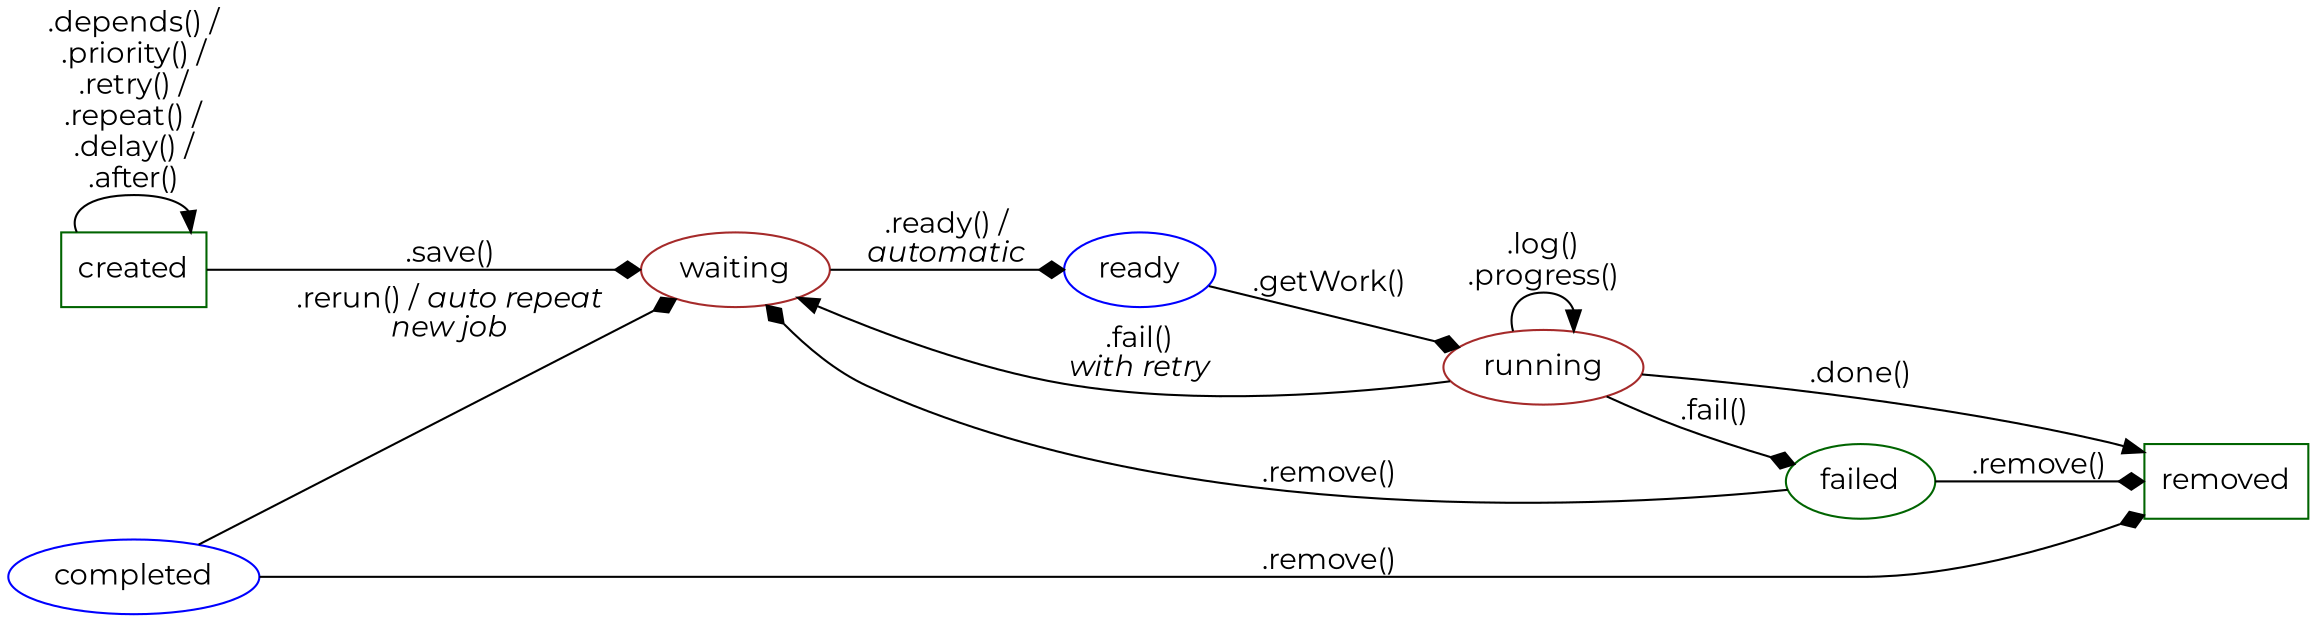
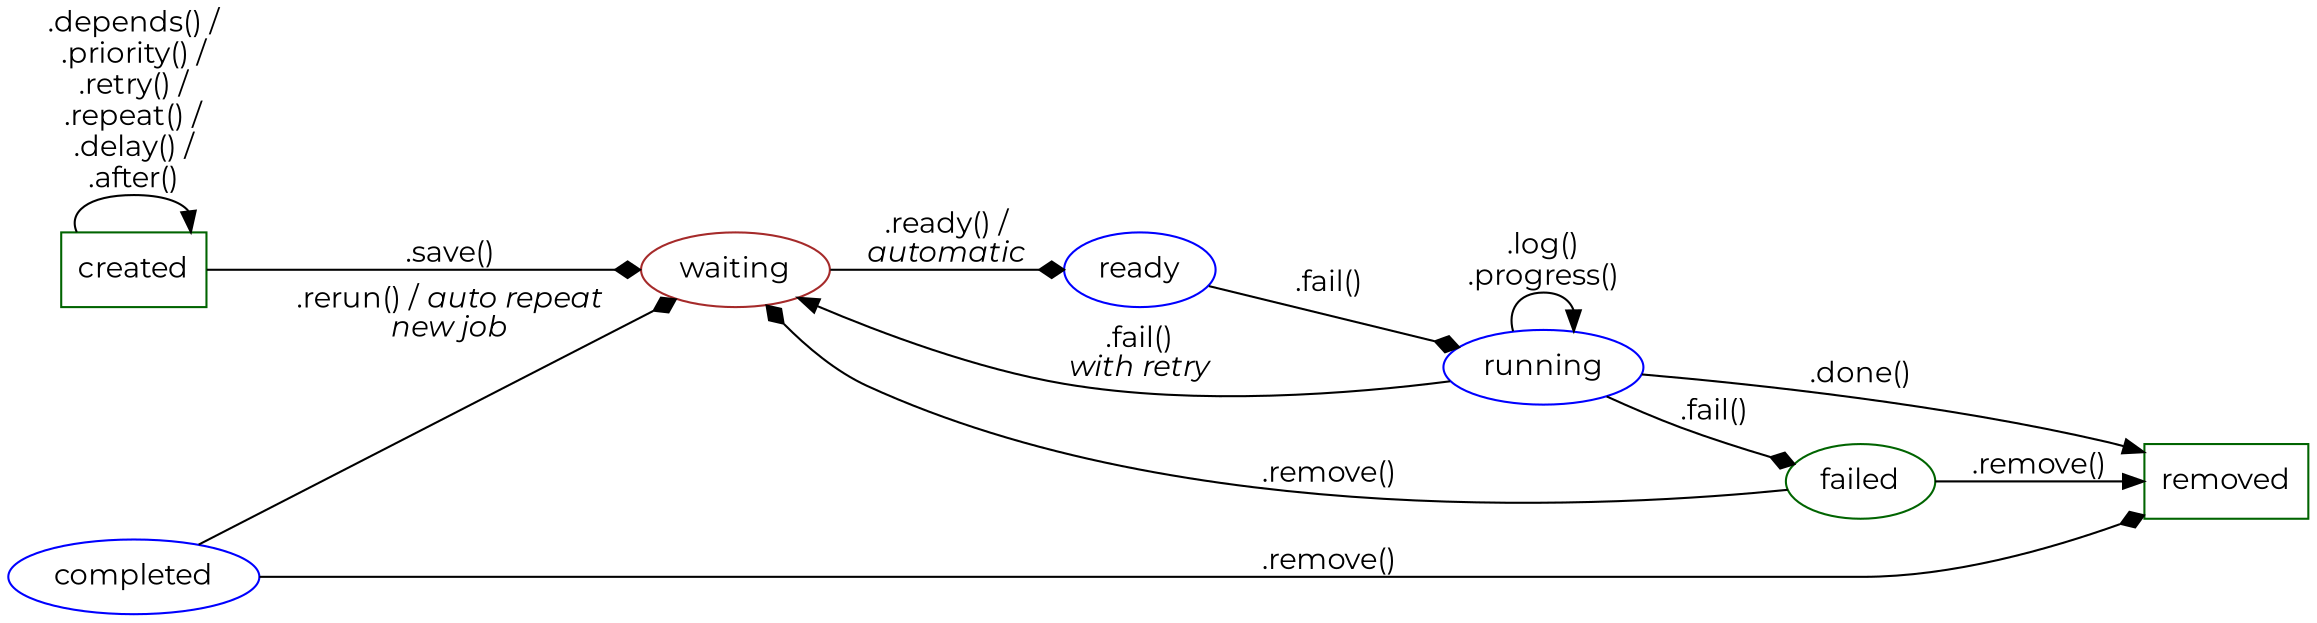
(1329, 283) -> (1329, 283)
(1543, 367) -> (1543, 367)
(2029, 481) -> (2029, 481)
